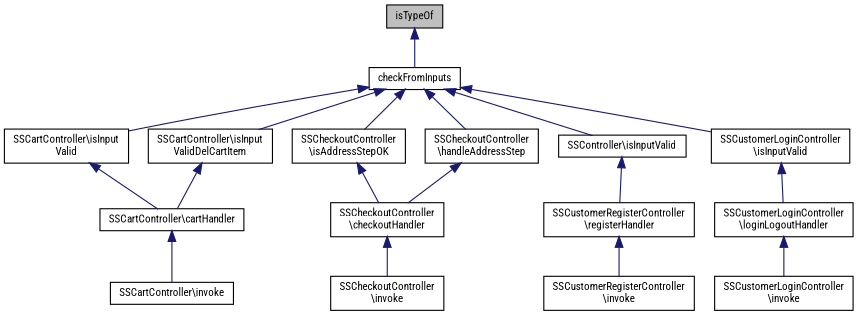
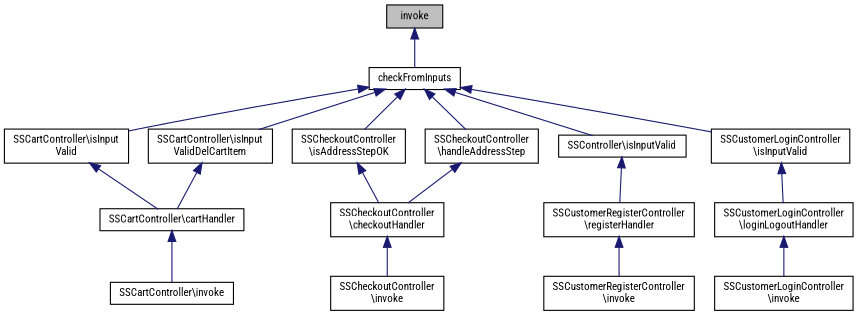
(415, 16) -> (415, 16)
